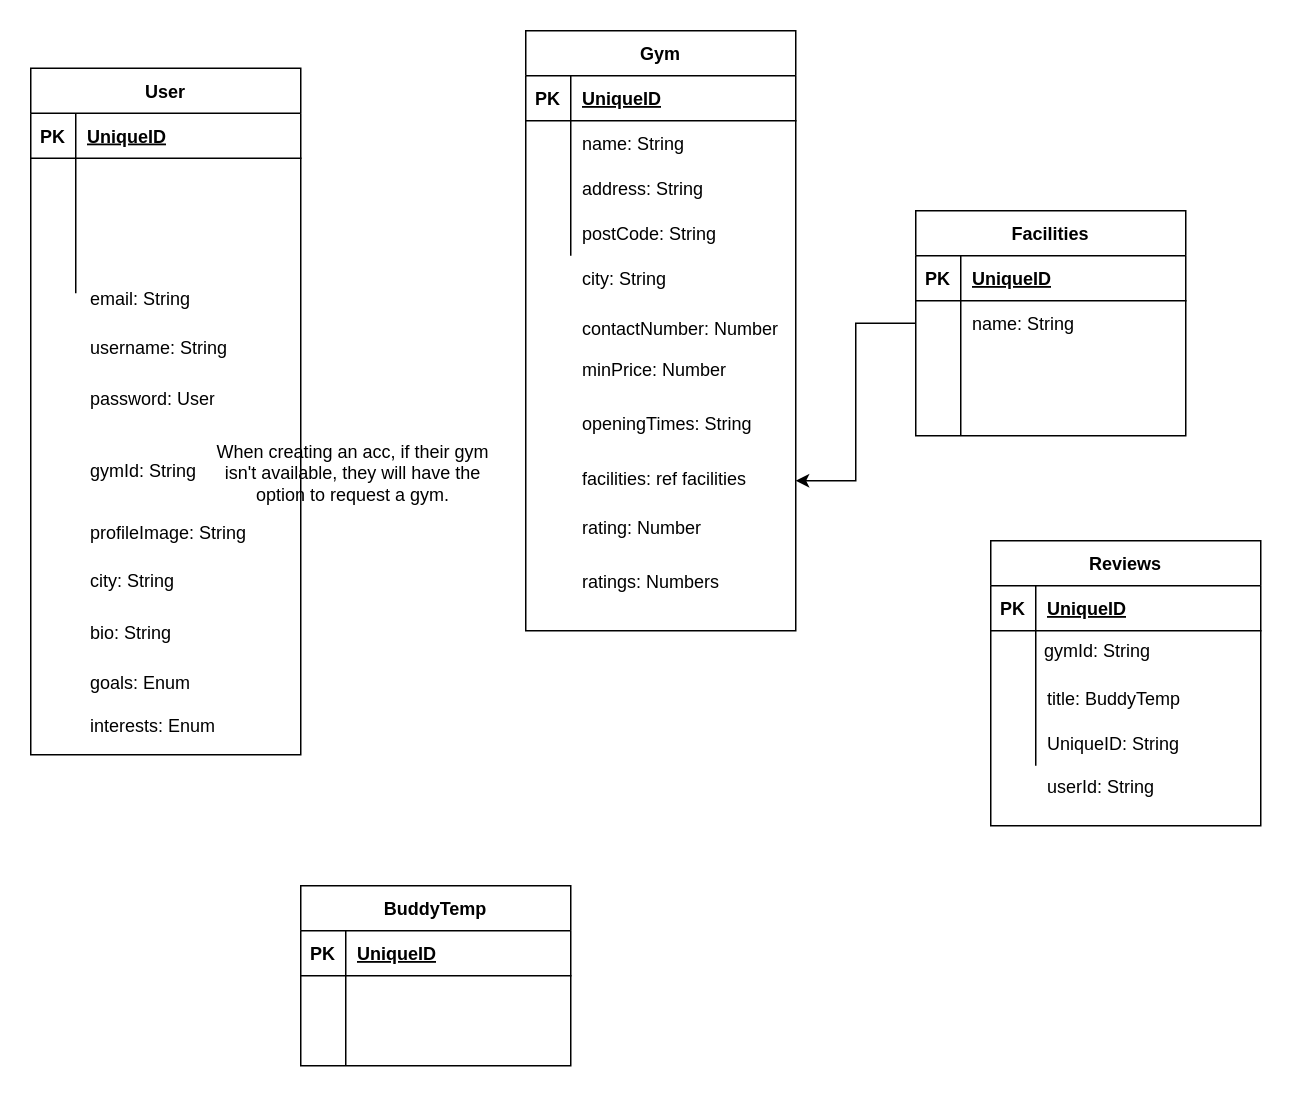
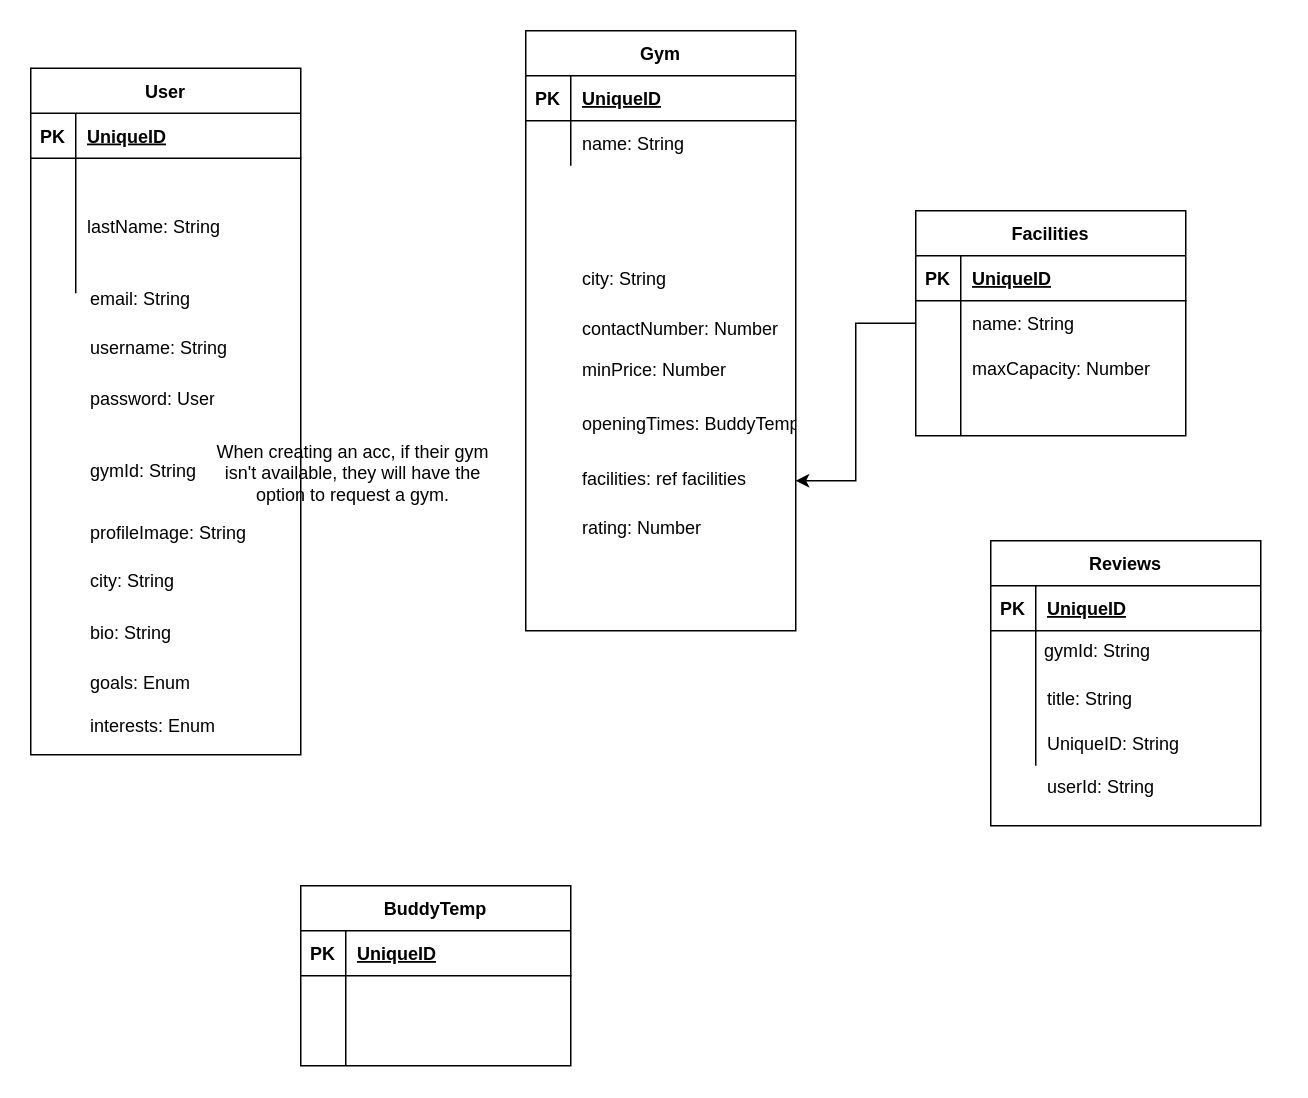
(683, 188) -> none
none -> (188, 226)
(683, 233) -> none
none -> (1073, 368)
(671, 424) -> (689, 424)
(683, 582) -> none
(1118, 699) -> (1101, 699)
